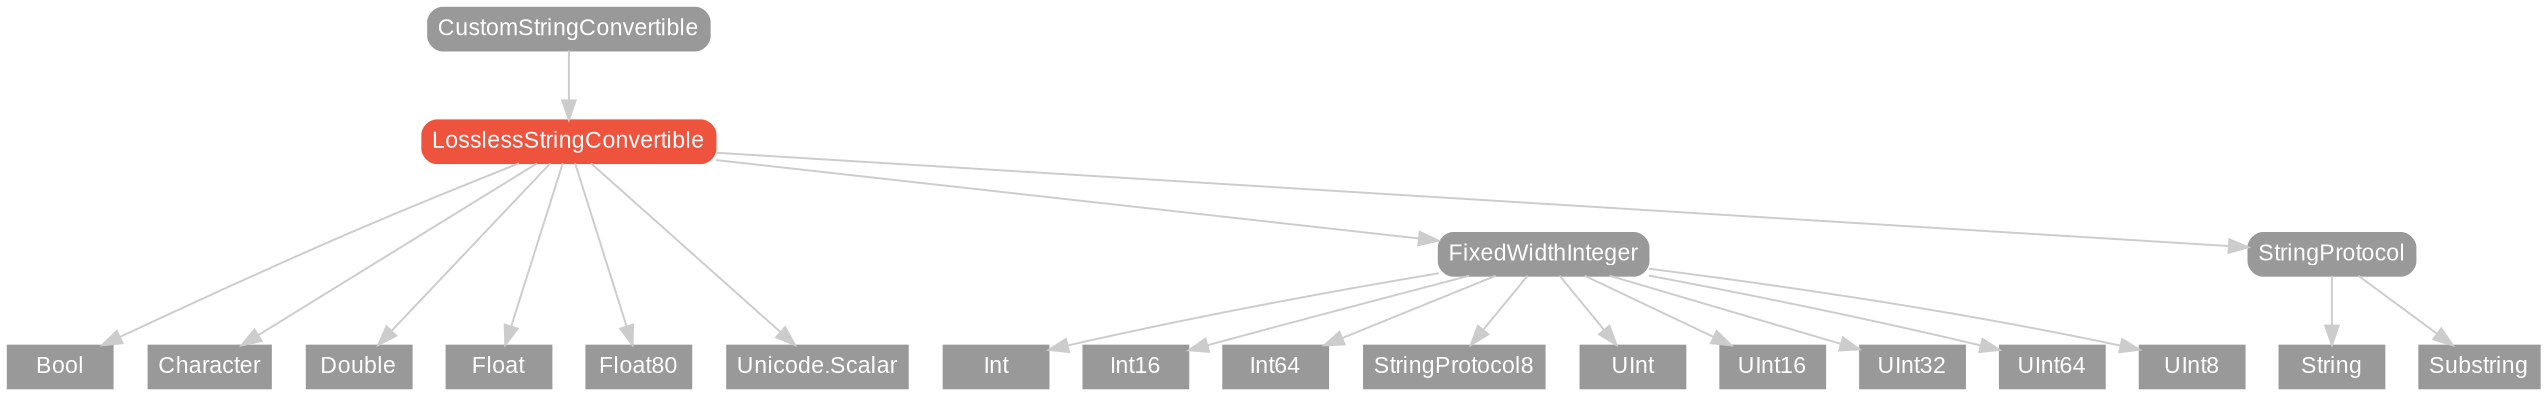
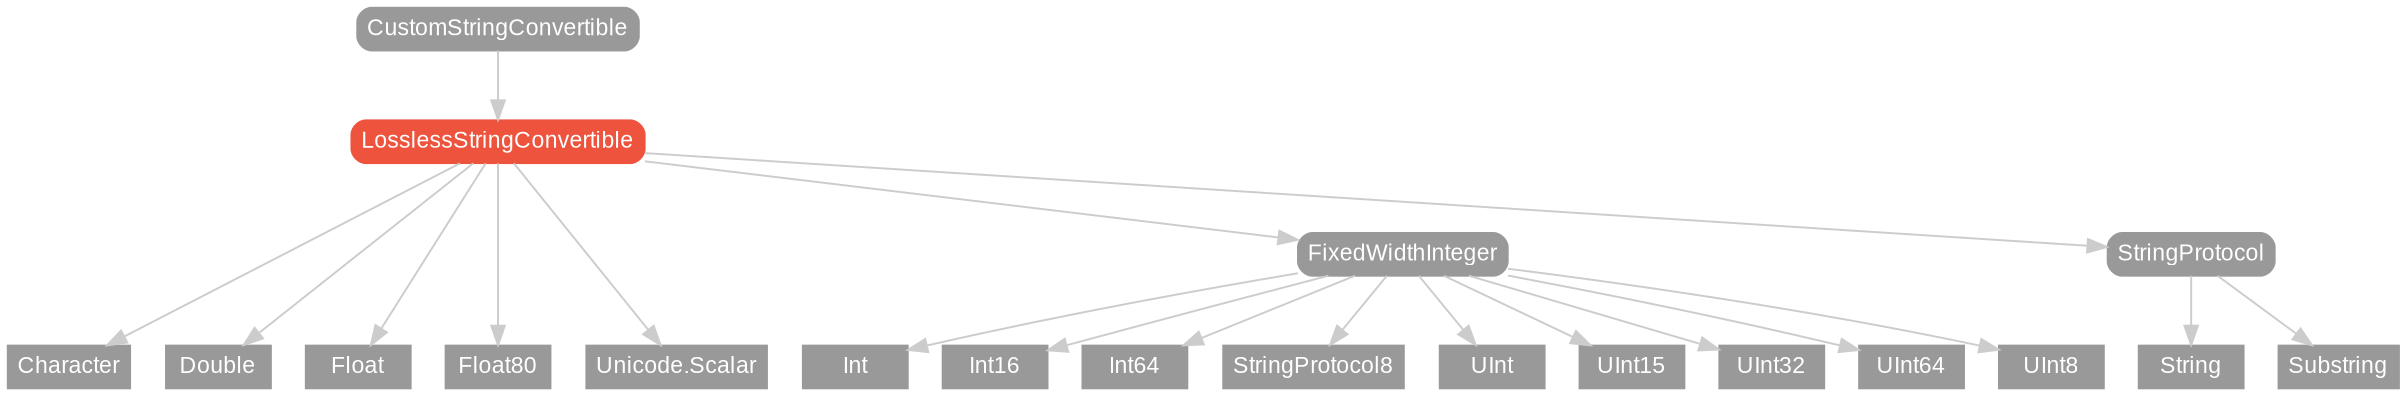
(60, 367) -> none
(1773, 367) -> (1632, 367)
